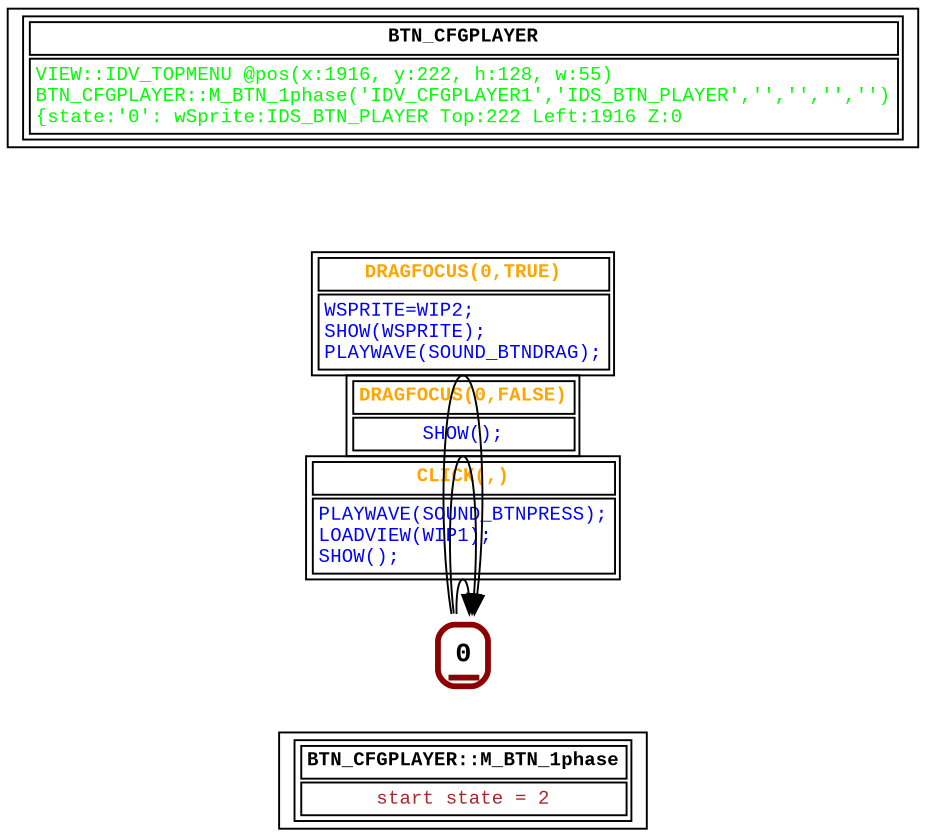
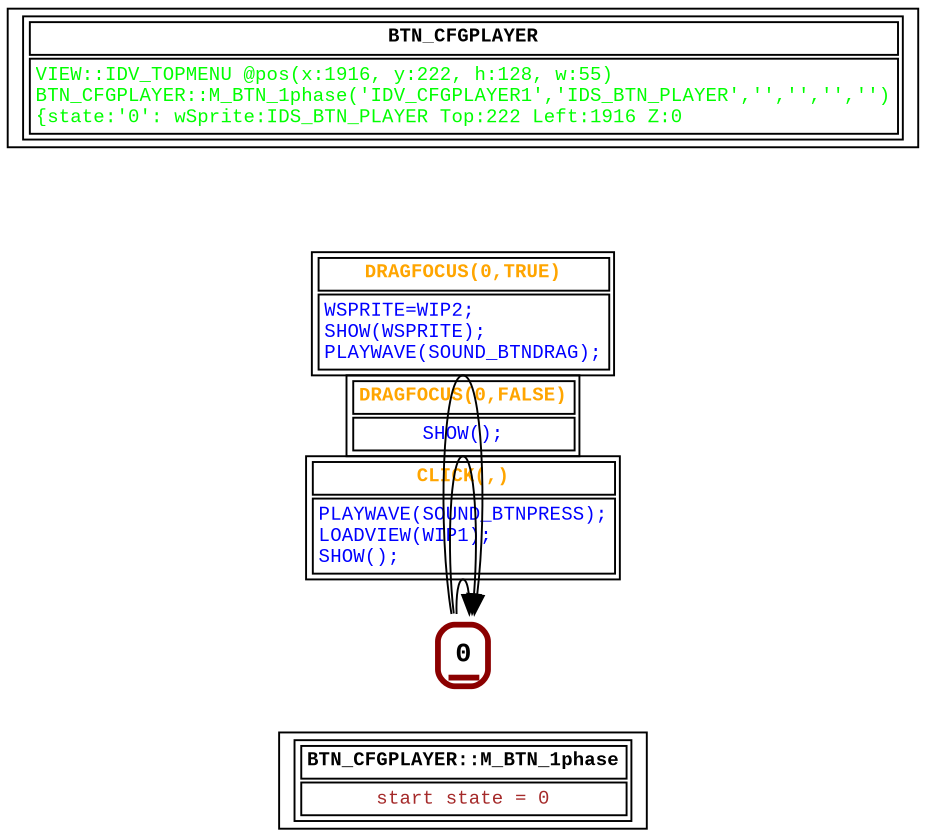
(464, 798) -> (464, 798)
